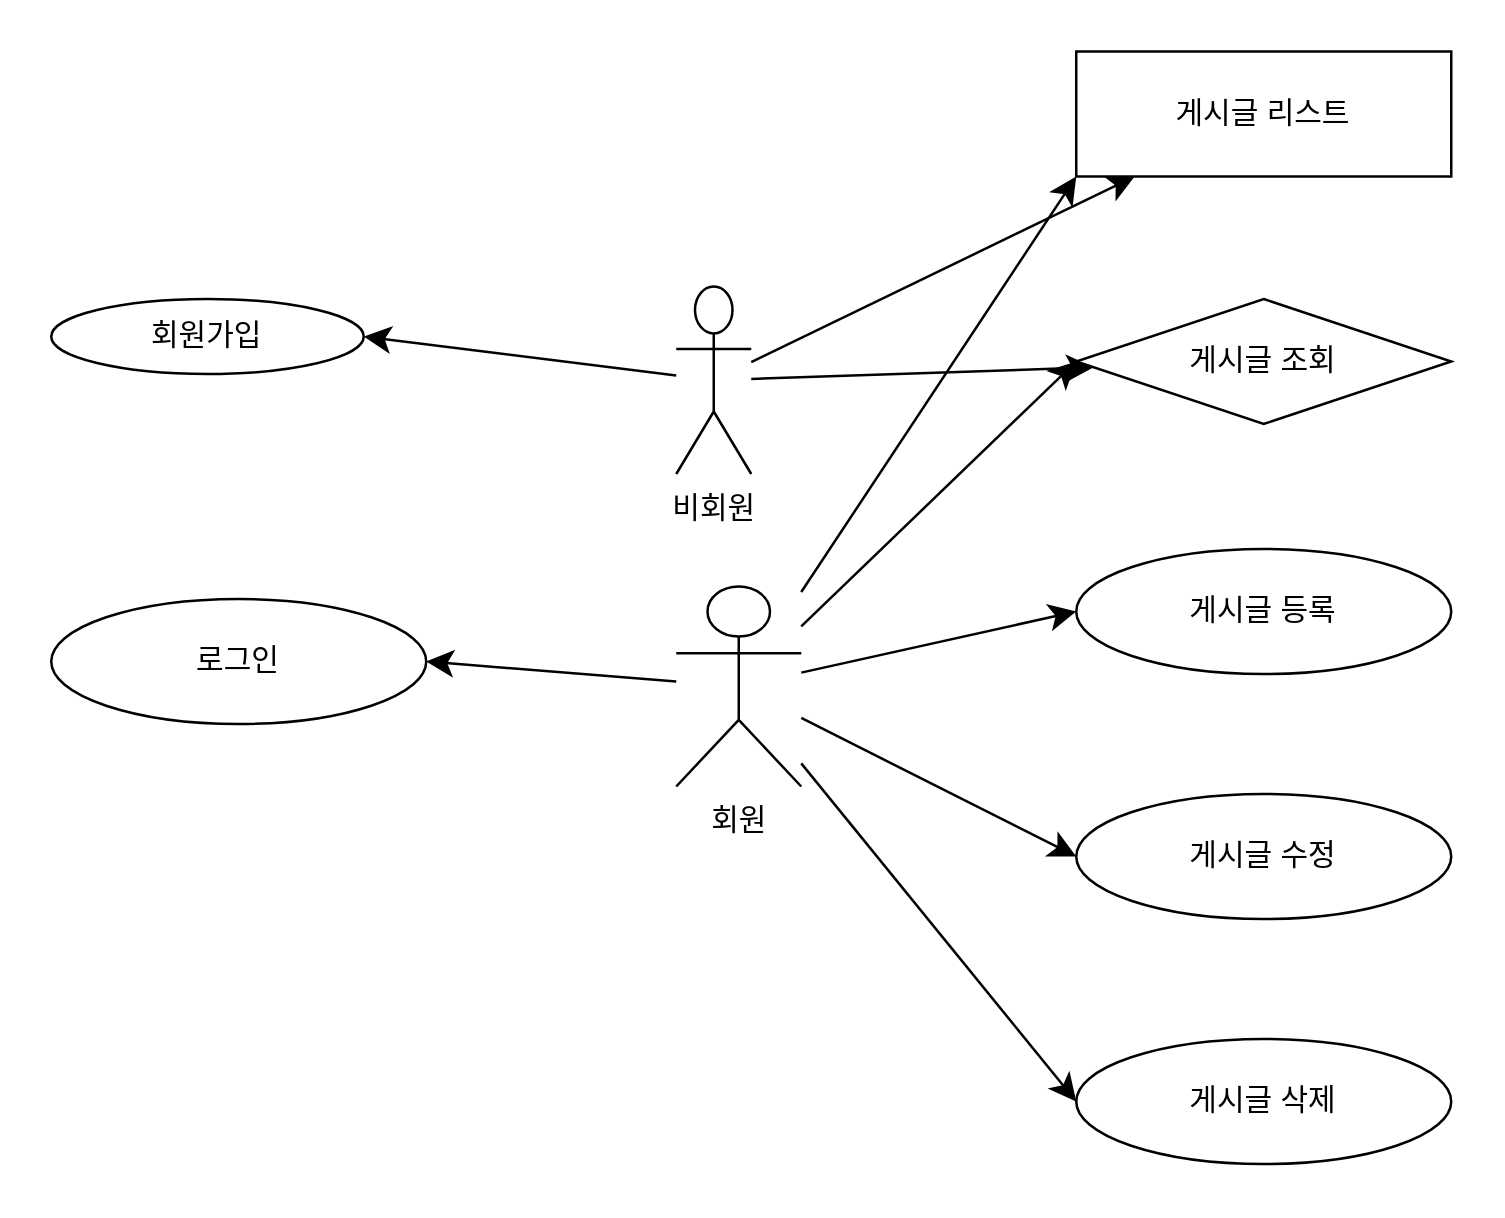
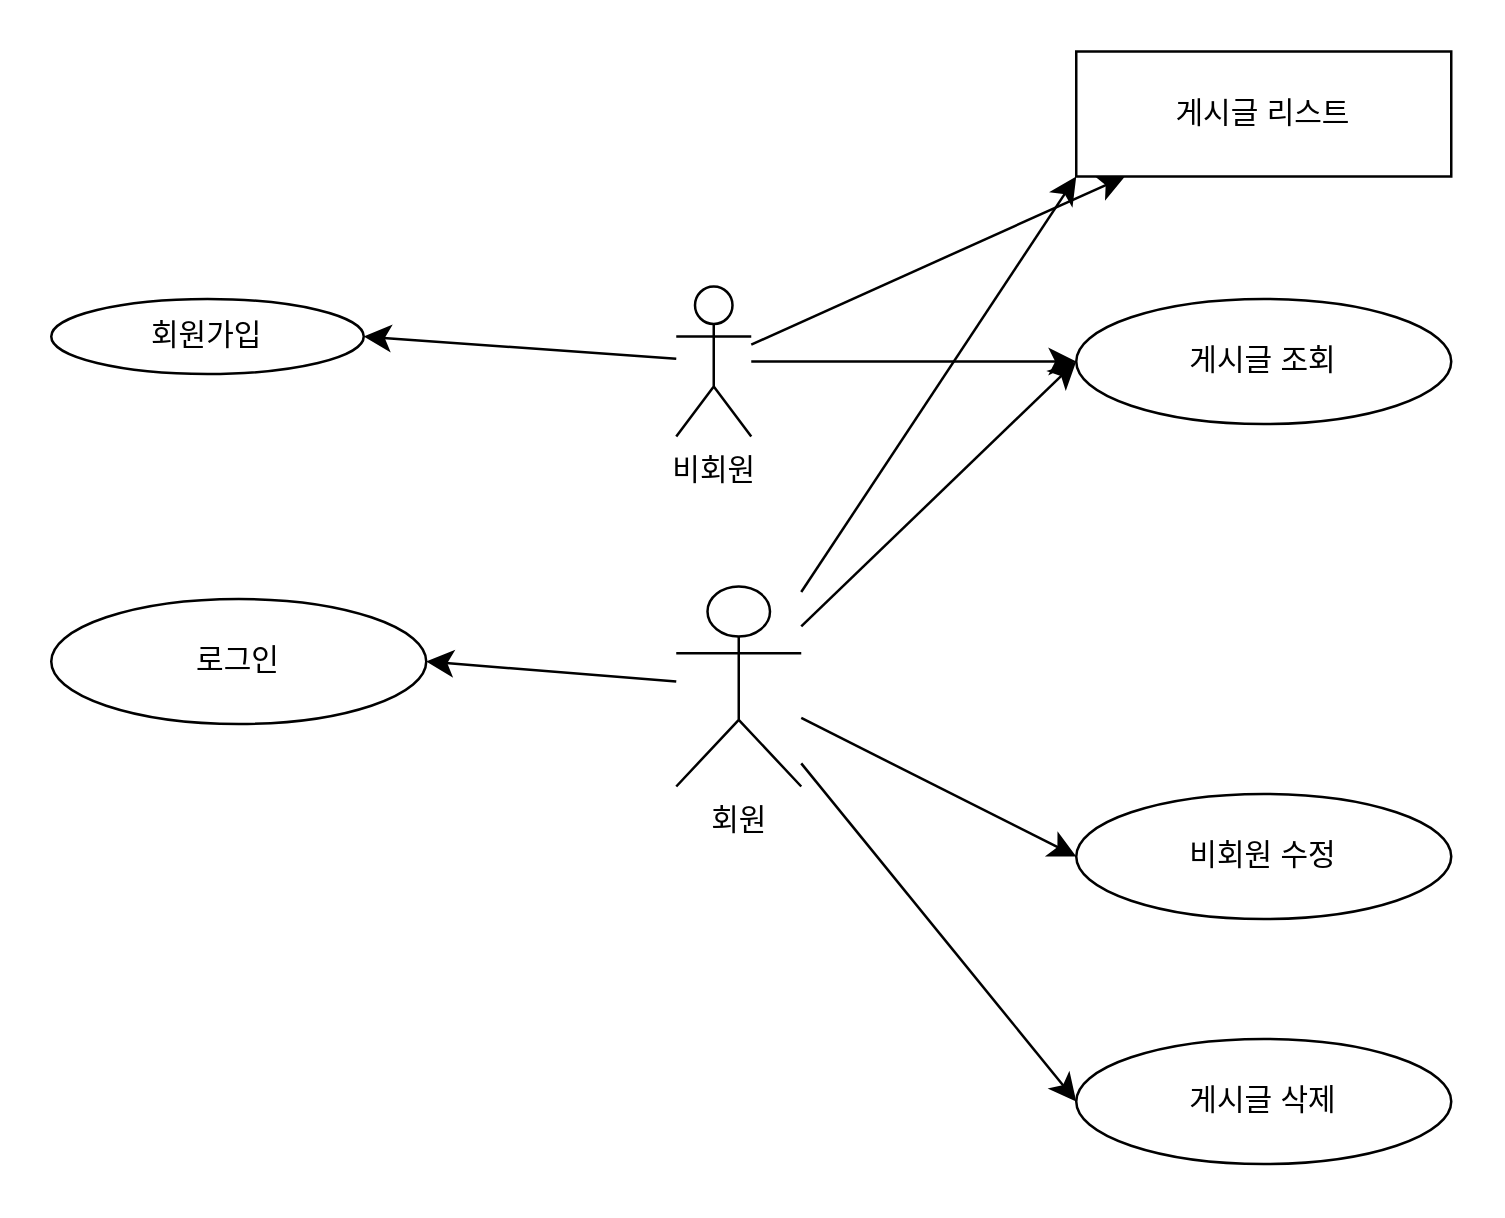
(1264, 361) -> (1264, 361)
(714, 380) -> (714, 361)
(1264, 611) -> none
(930, 644) -> none
(1264, 856) -> (1264, 856)
